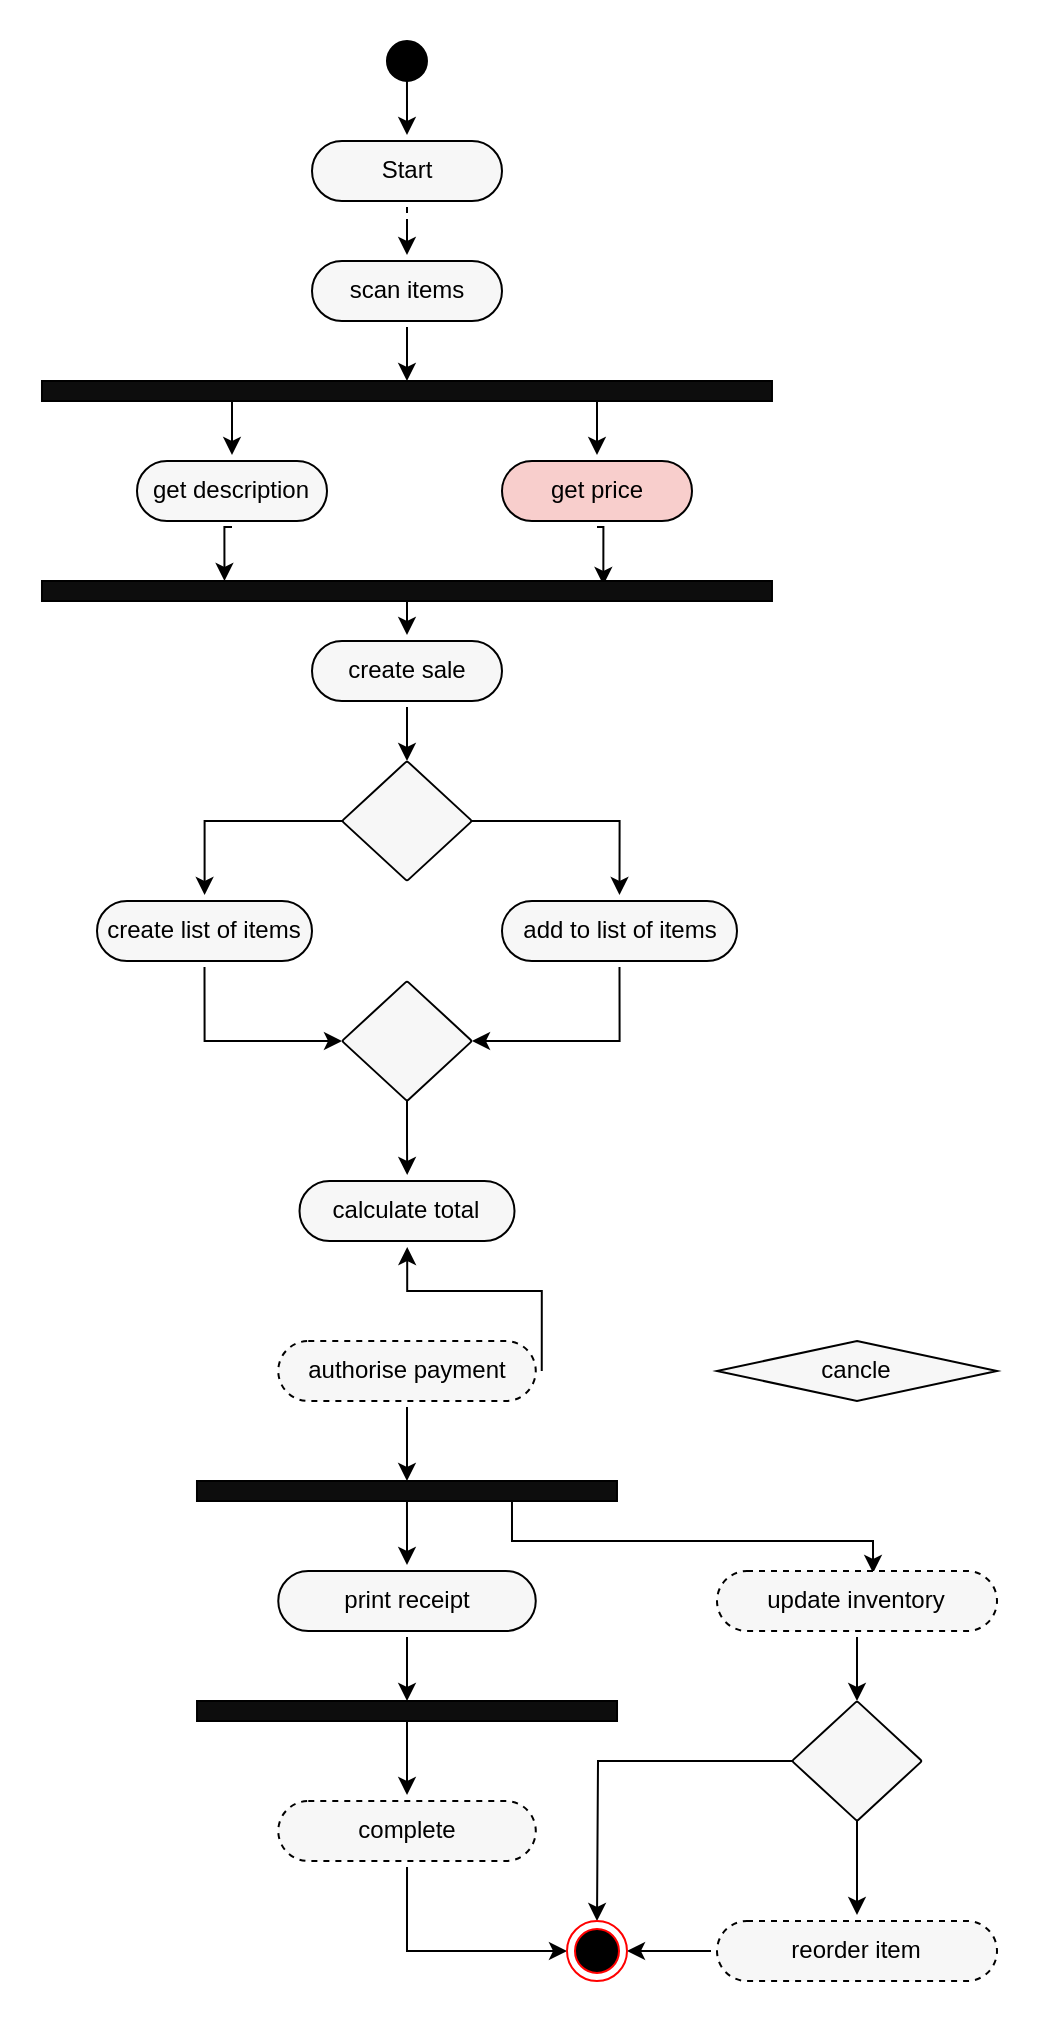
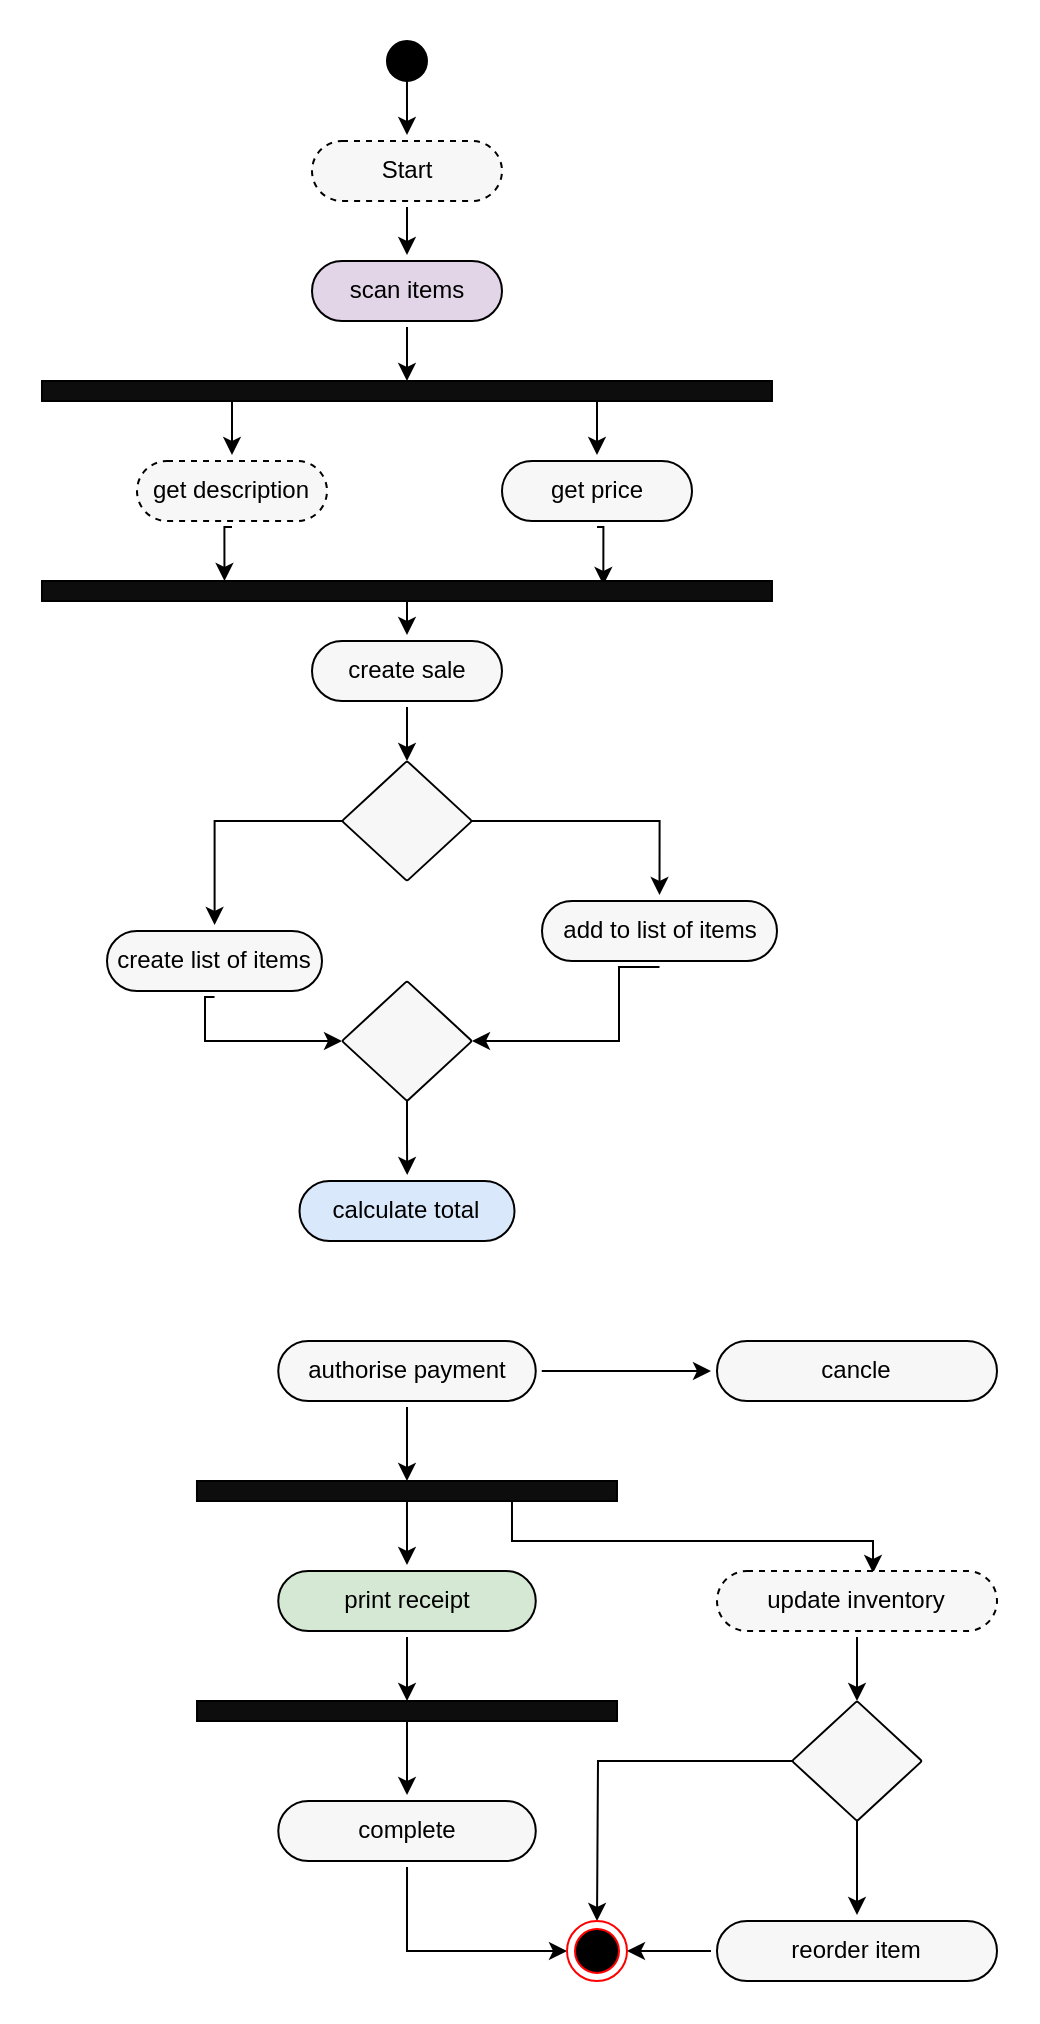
(407, 171) -> (407, 171)
(407, 215) -> (407, 215)
(407, 291) -> (407, 291)
(232, 491) -> (232, 491)
(597, 491) -> (597, 491)
(205, 931) -> (215, 961)
(620, 931) -> (660, 931)
(407, 1211) -> (407, 1211)
(500, 1291) -> (620, 1371)
(407, 1371) -> (407, 1371)
(857, 1371) -> (857, 1371)
(407, 1601) -> (407, 1601)
(407, 1831) -> (407, 1831)
(857, 1951) -> (857, 1951)
